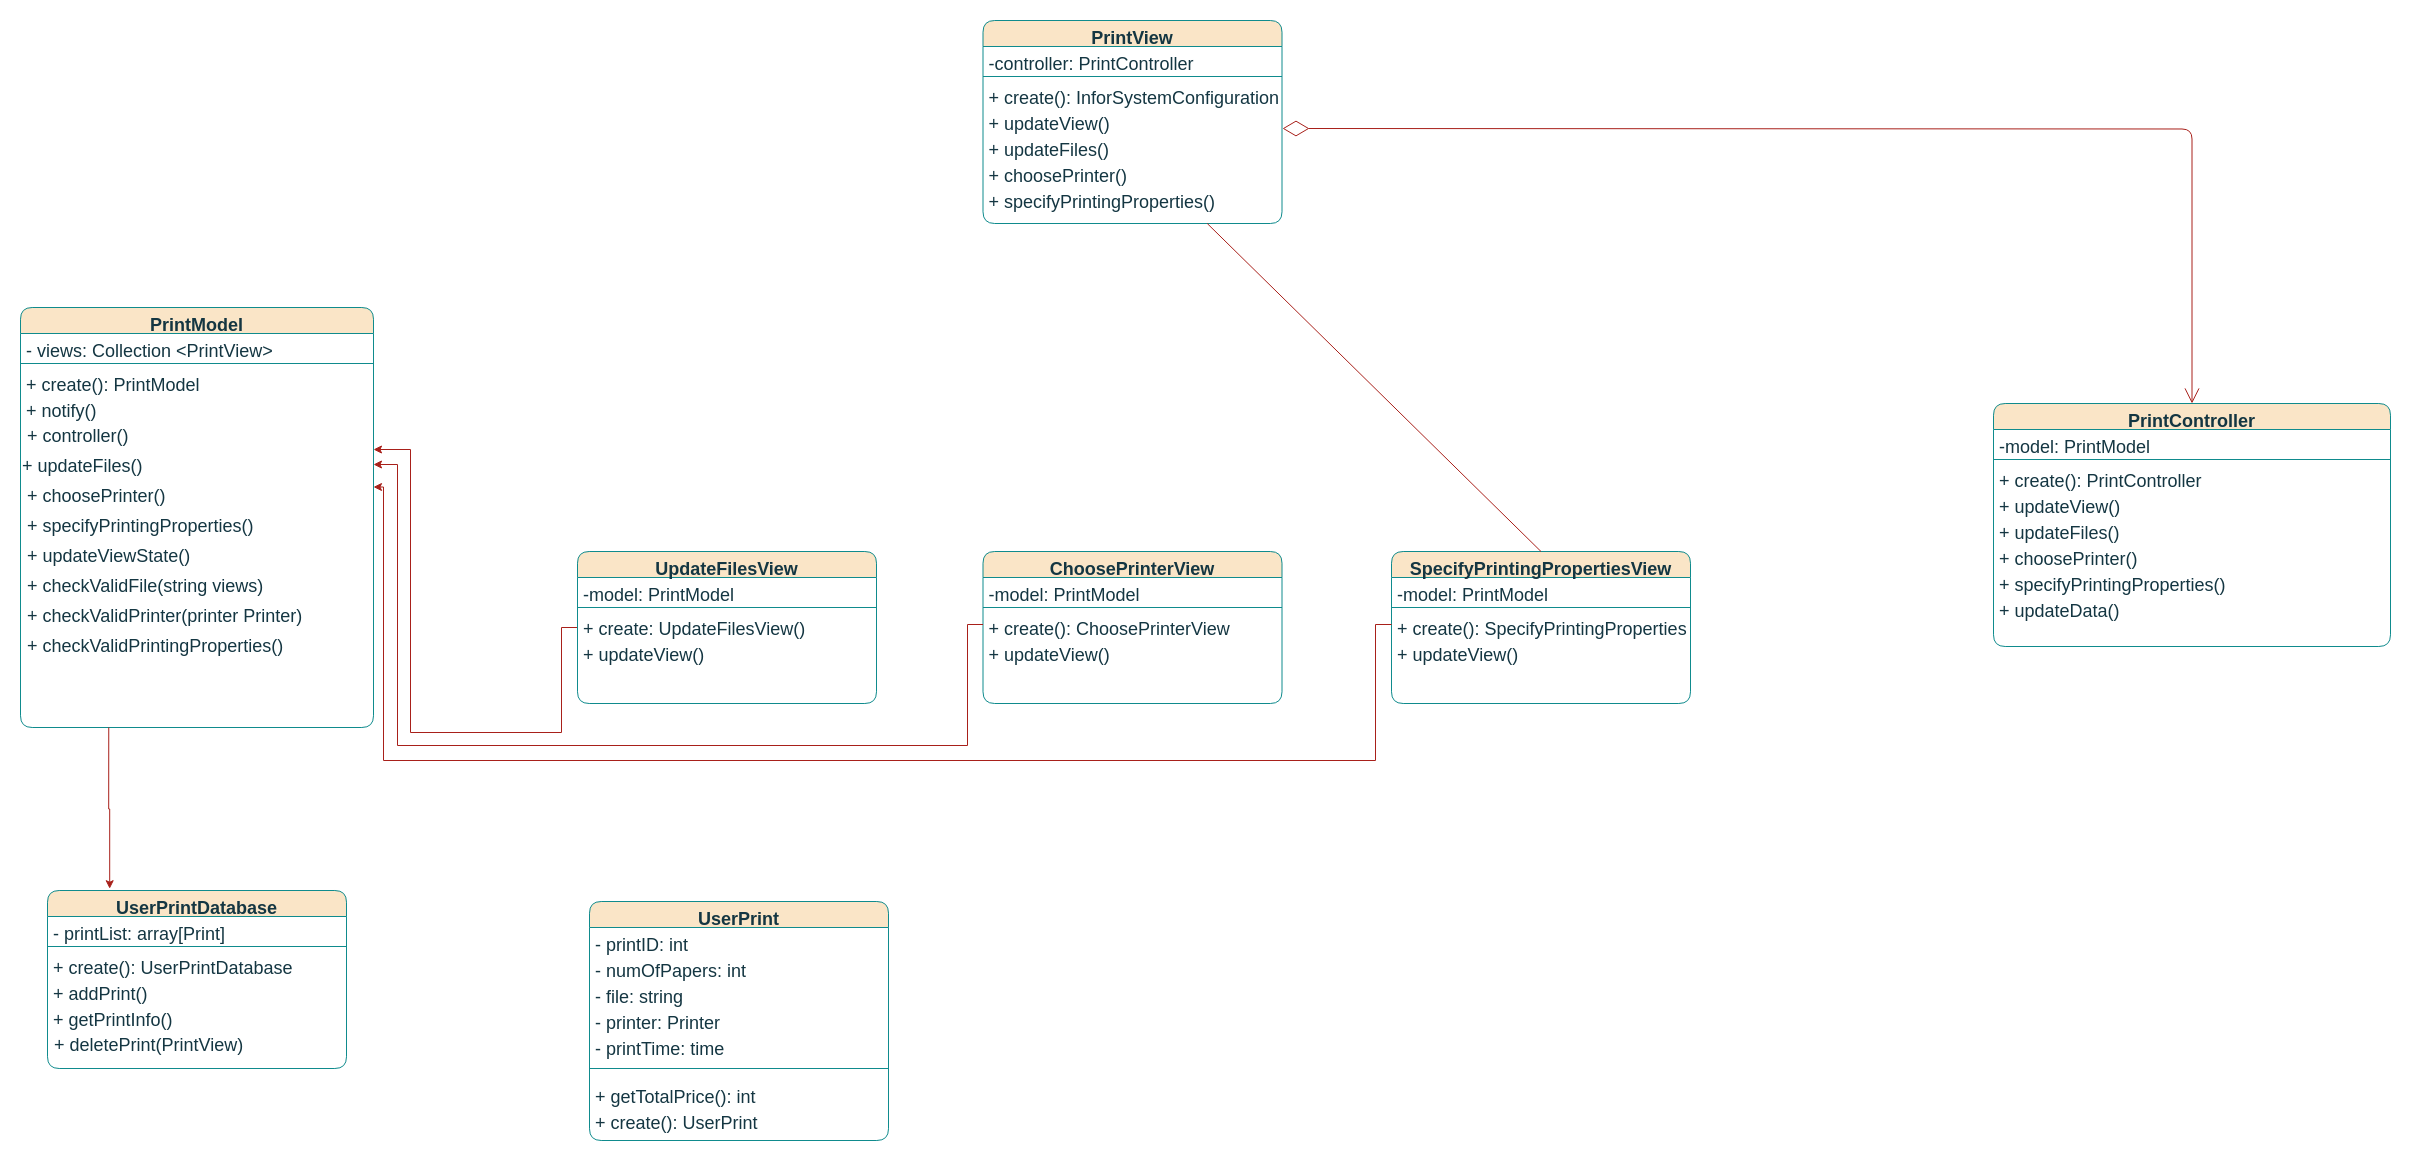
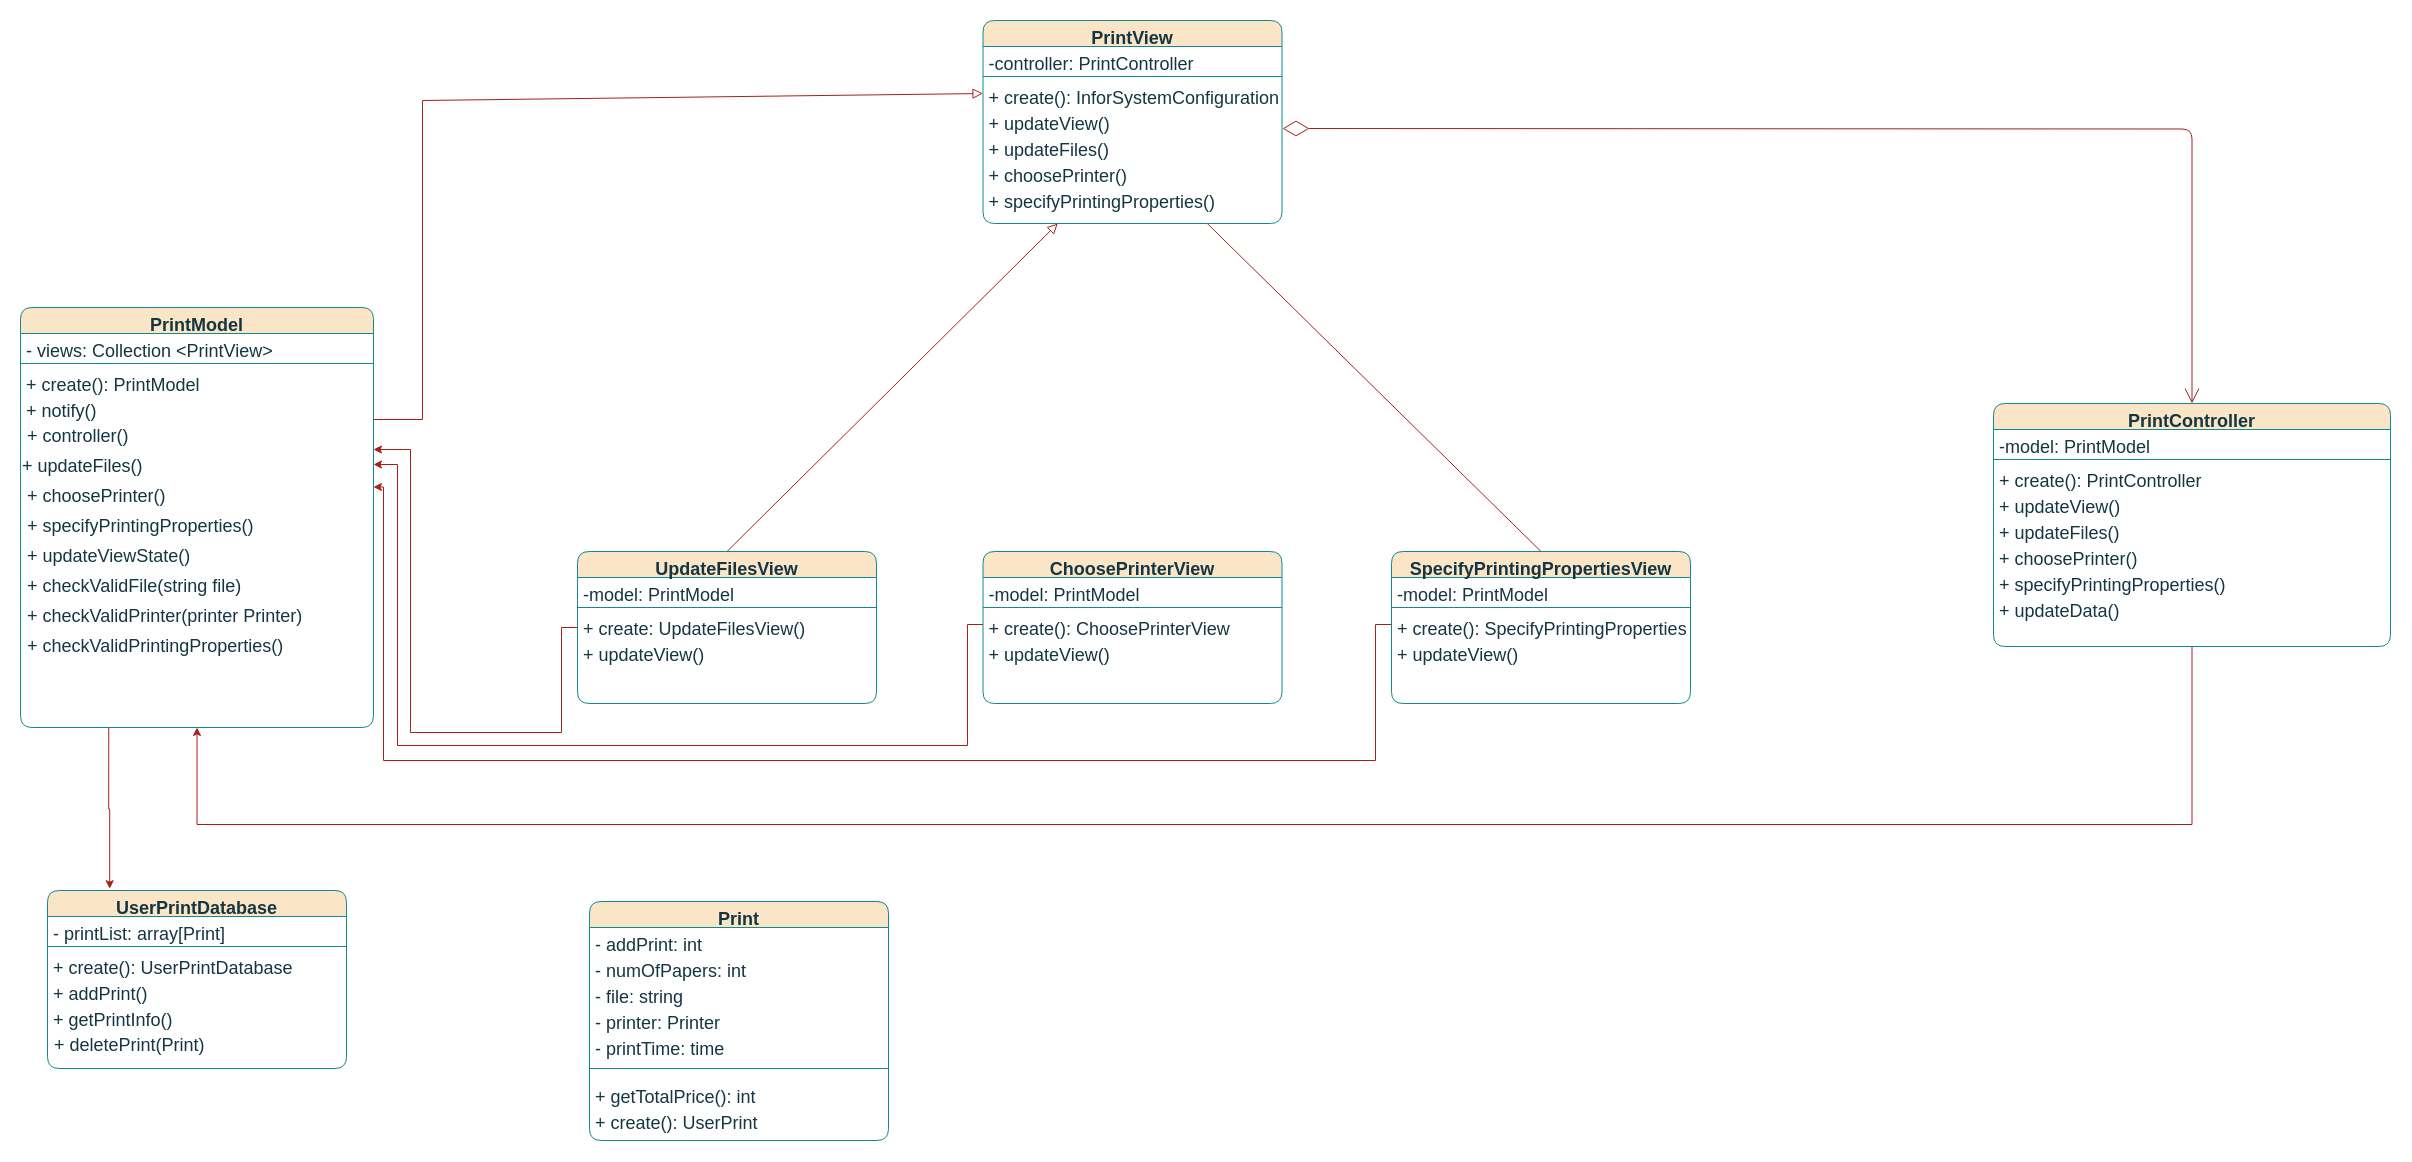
none -> (515, 99)
none -> (888, 391)
(155, 587) -> (148, 587)
none -> (1195, 825)
(739, 919) -> (739, 919)
(654, 945) -> (659, 945)
(159, 1046) -> (141, 1046)
